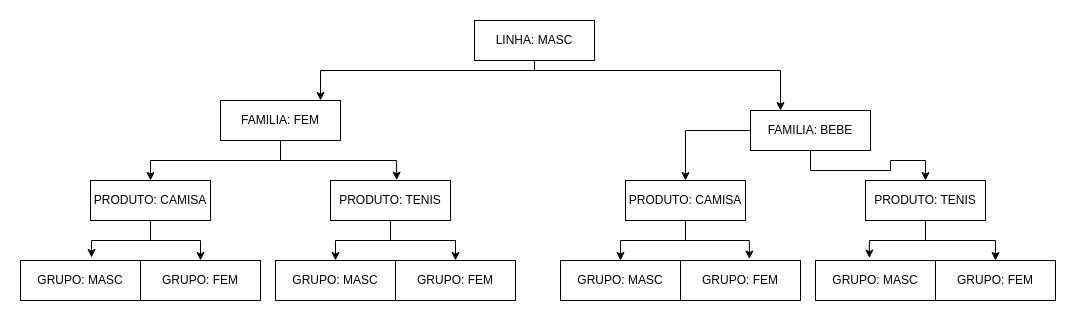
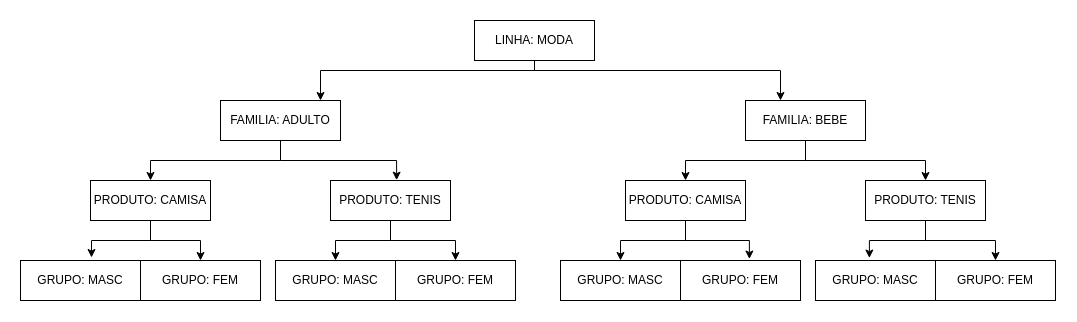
(535, 41) -> (535, 41)
(281, 121) -> (281, 121)
(811, 131) -> (806, 121)
